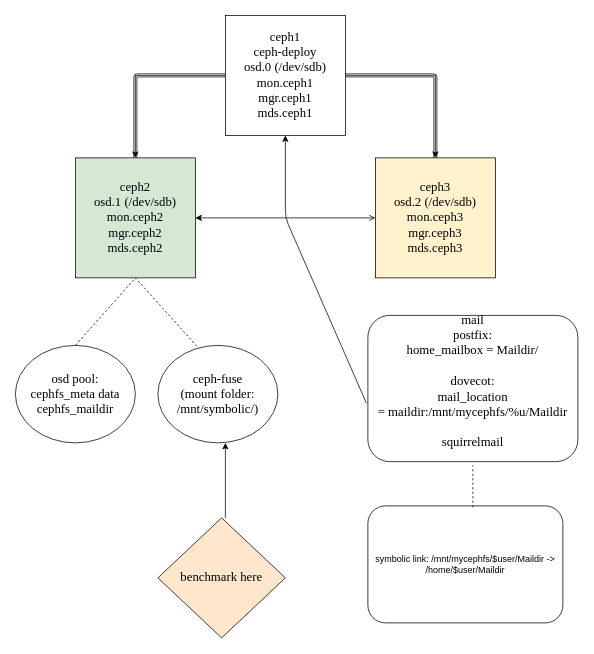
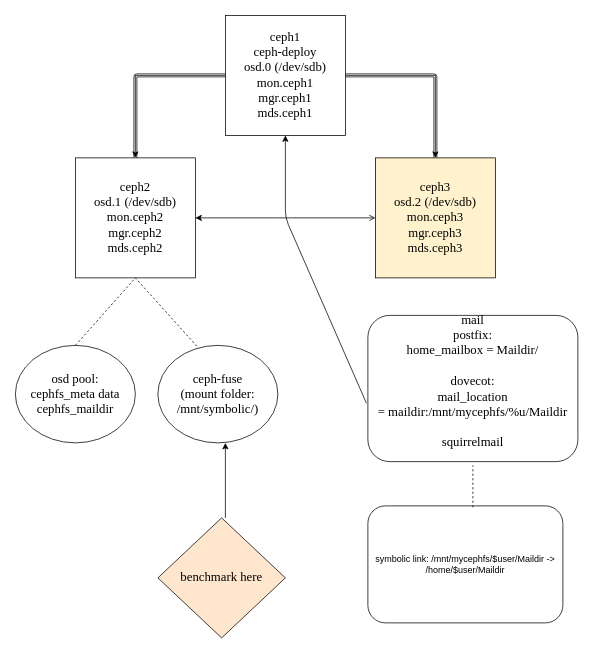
(135, 218) -> (135, 218)
